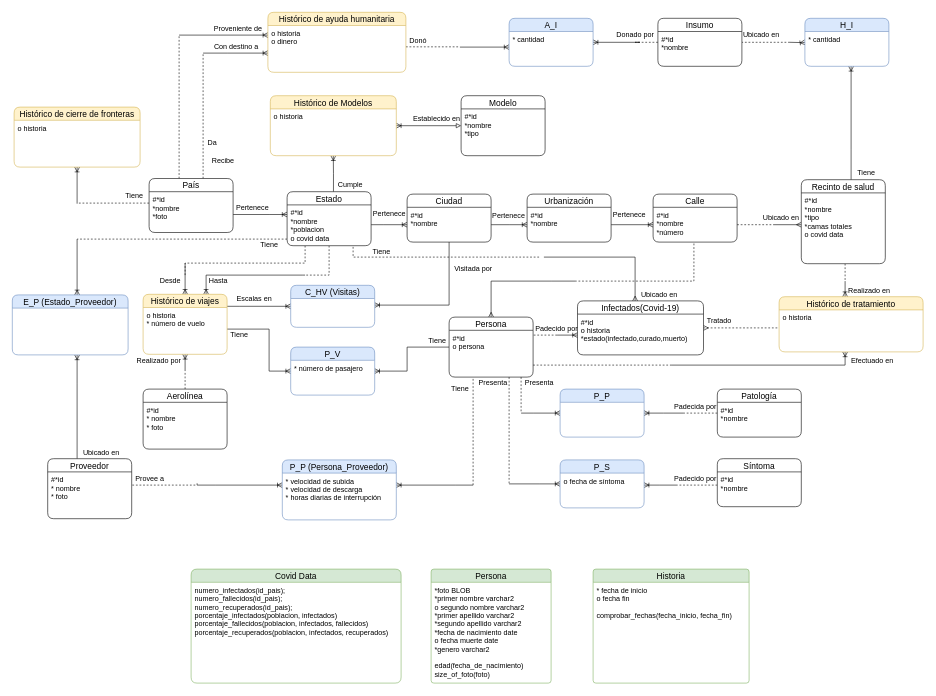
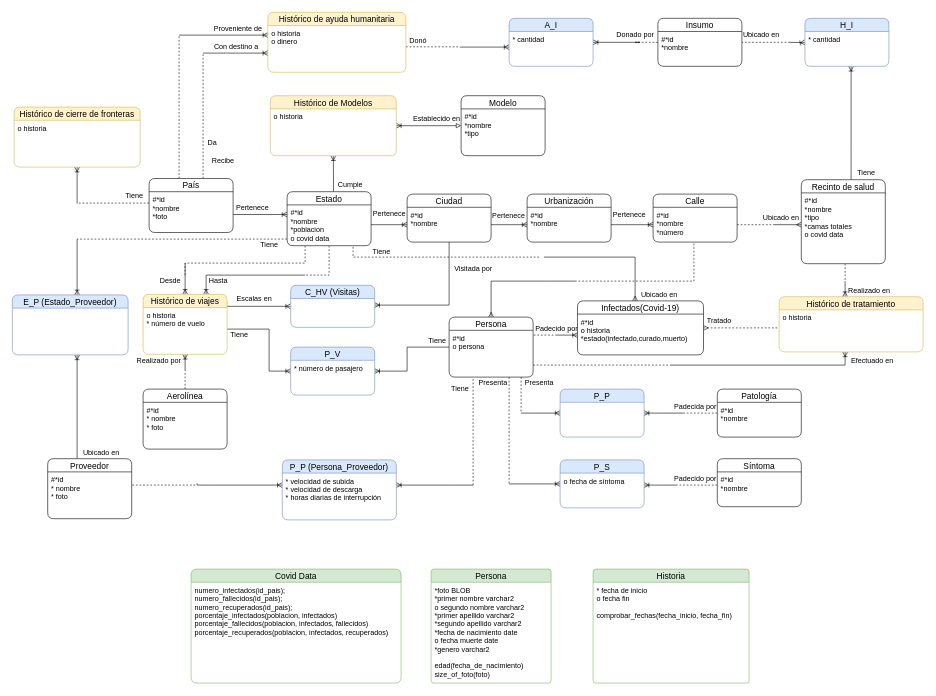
(150, 479) -> none
